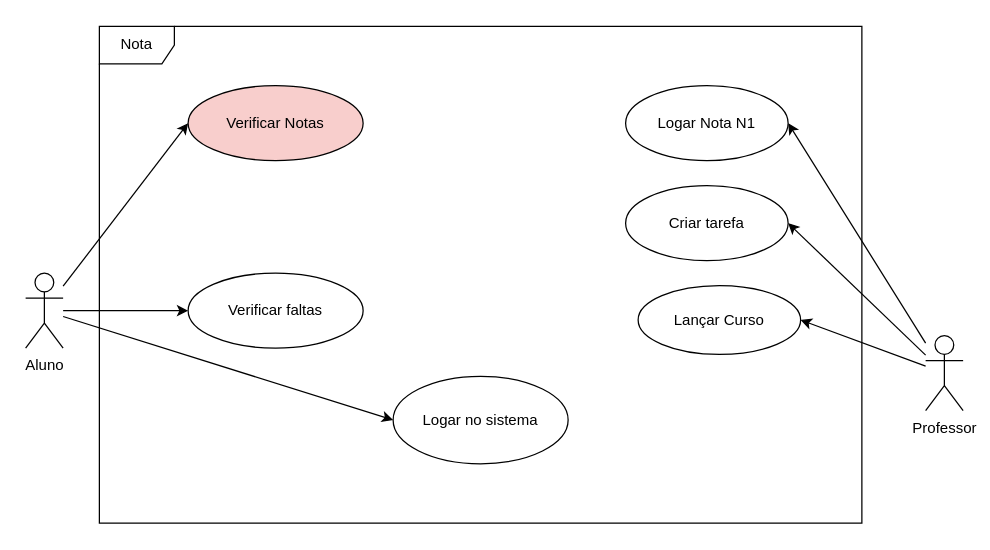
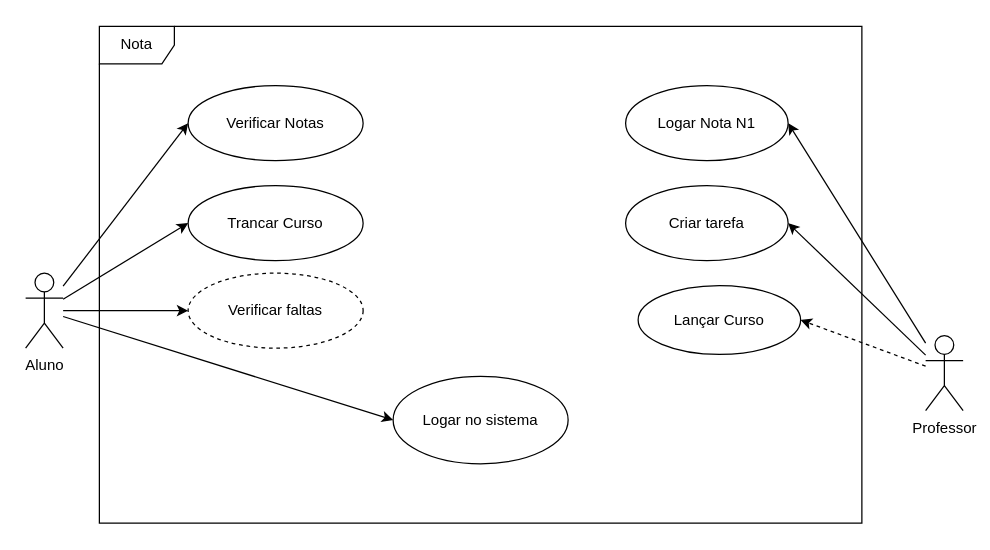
(276, 123) -> (276, 123)
none -> (276, 223)
none -> (123, 263)
(276, 311) -> (276, 311)
(867, 345) -> (867, 345)
